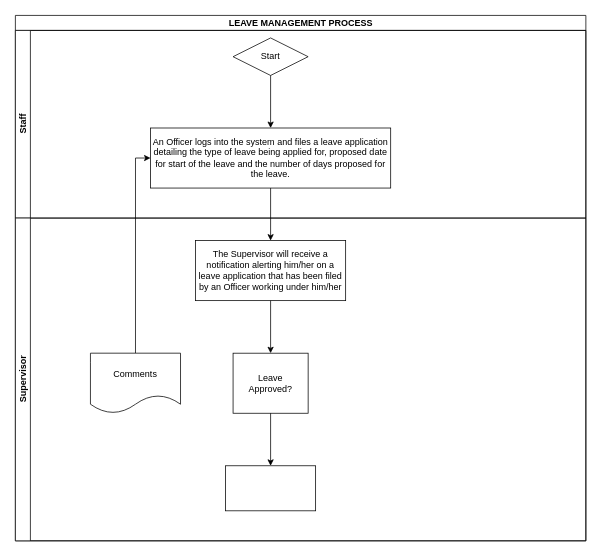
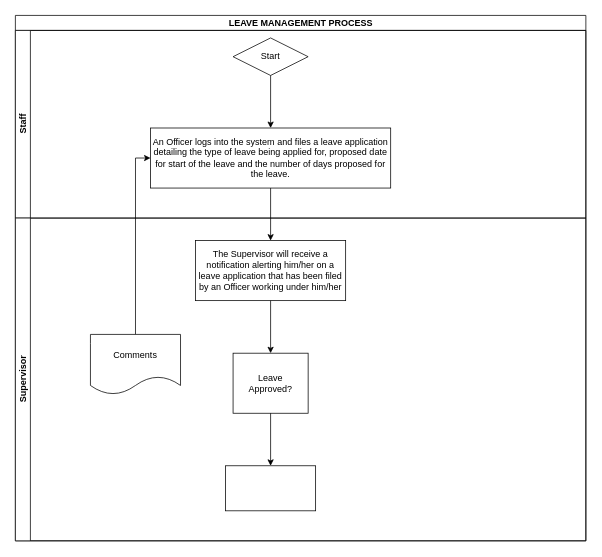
(135, 383) -> (135, 364)
